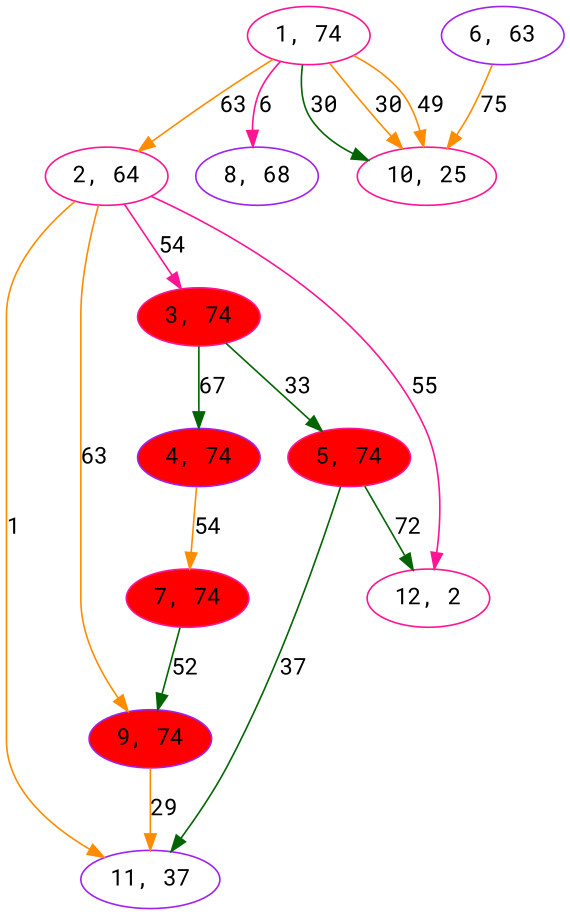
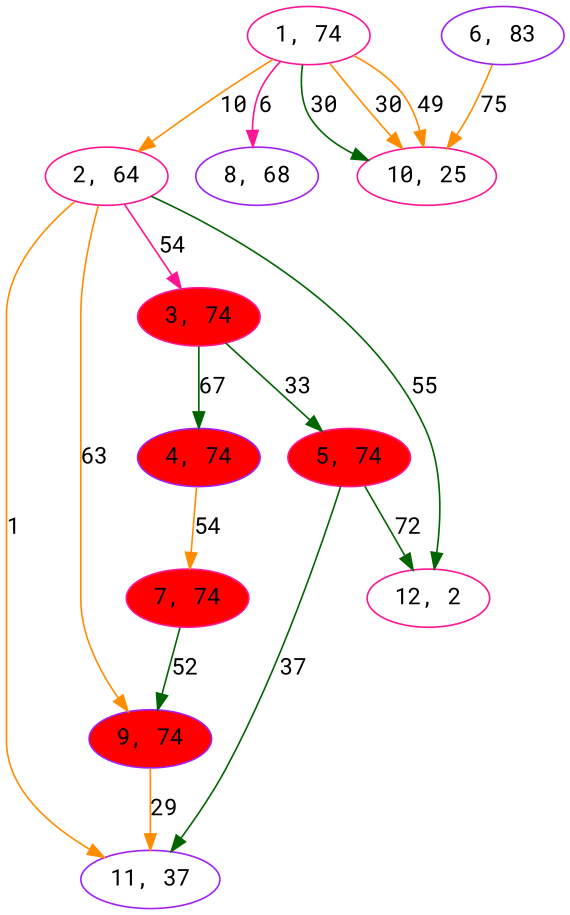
(503, 36) -> (503, 36)
(234, 106) -> (234, 106)
(355, 332) -> (355, 332)
